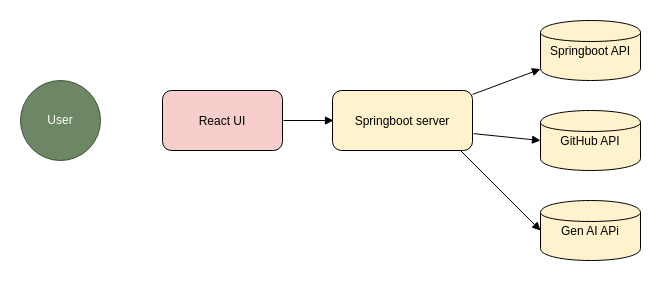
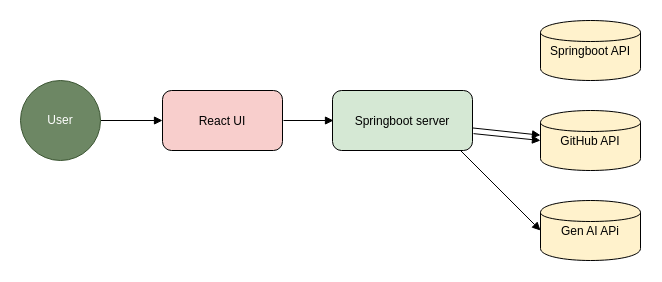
(503, 83) -> (502, 131)
none -> (127, 121)
(403, 121) -> (403, 121)
